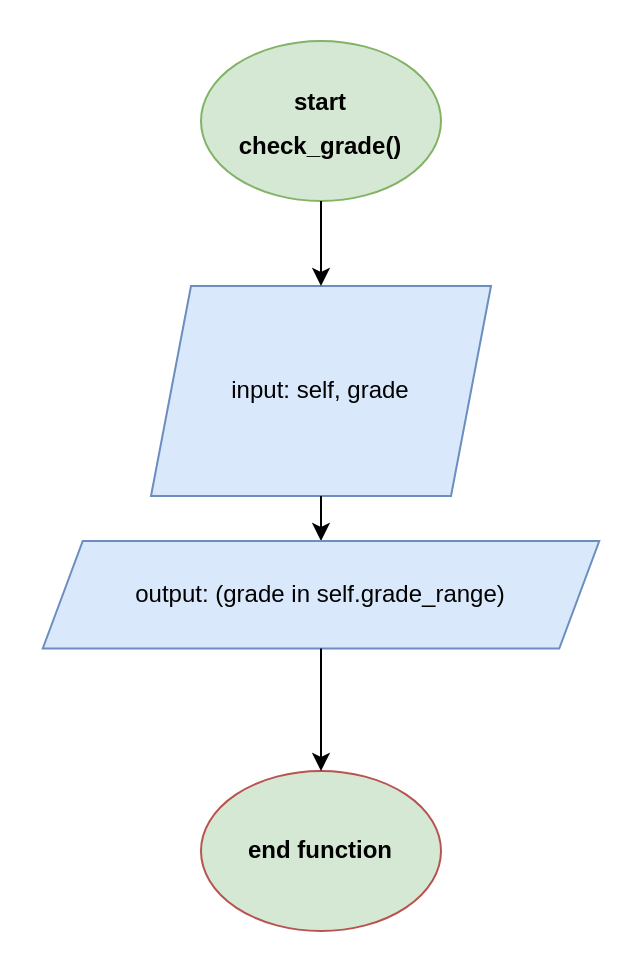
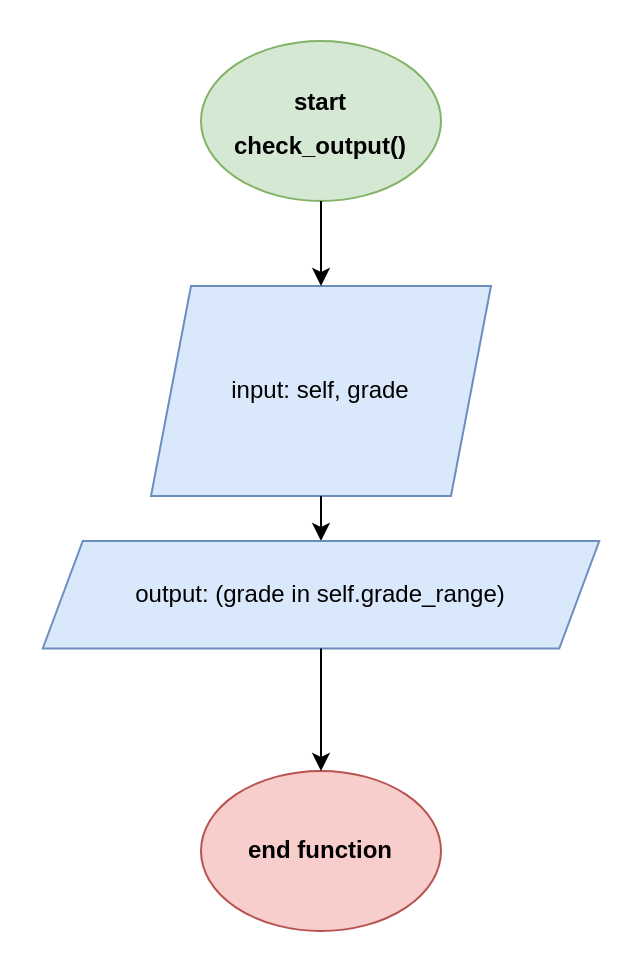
(321, 121) -> (321, 121)
(321, 851) -> (321, 851)
